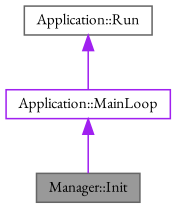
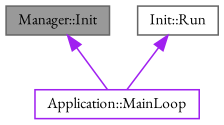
(88, 21) -> (178, 21)
(88, 154) -> (92, 69)
